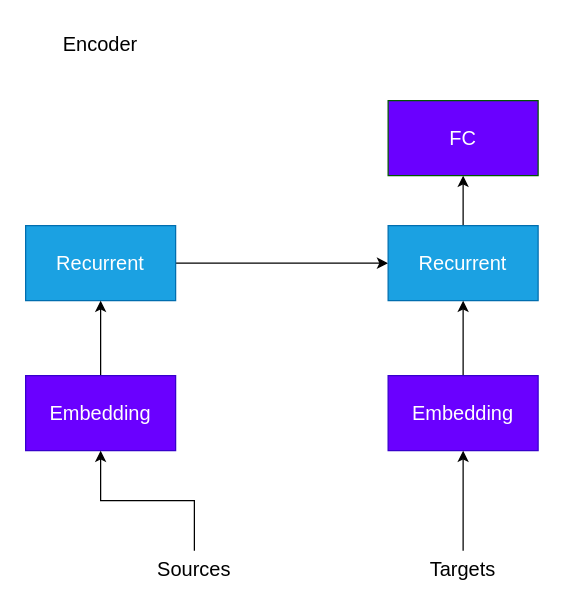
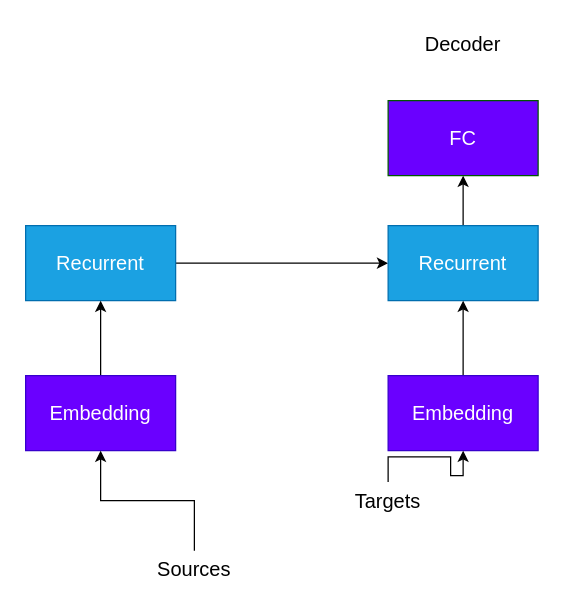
(101, 44) -> none
none -> (463, 44)
(463, 569) -> (388, 501)
